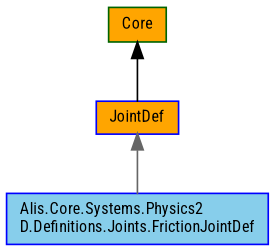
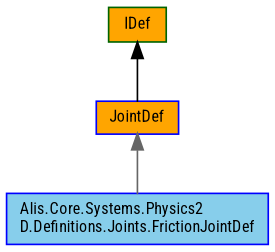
(137, 25) -> (137, 25)
